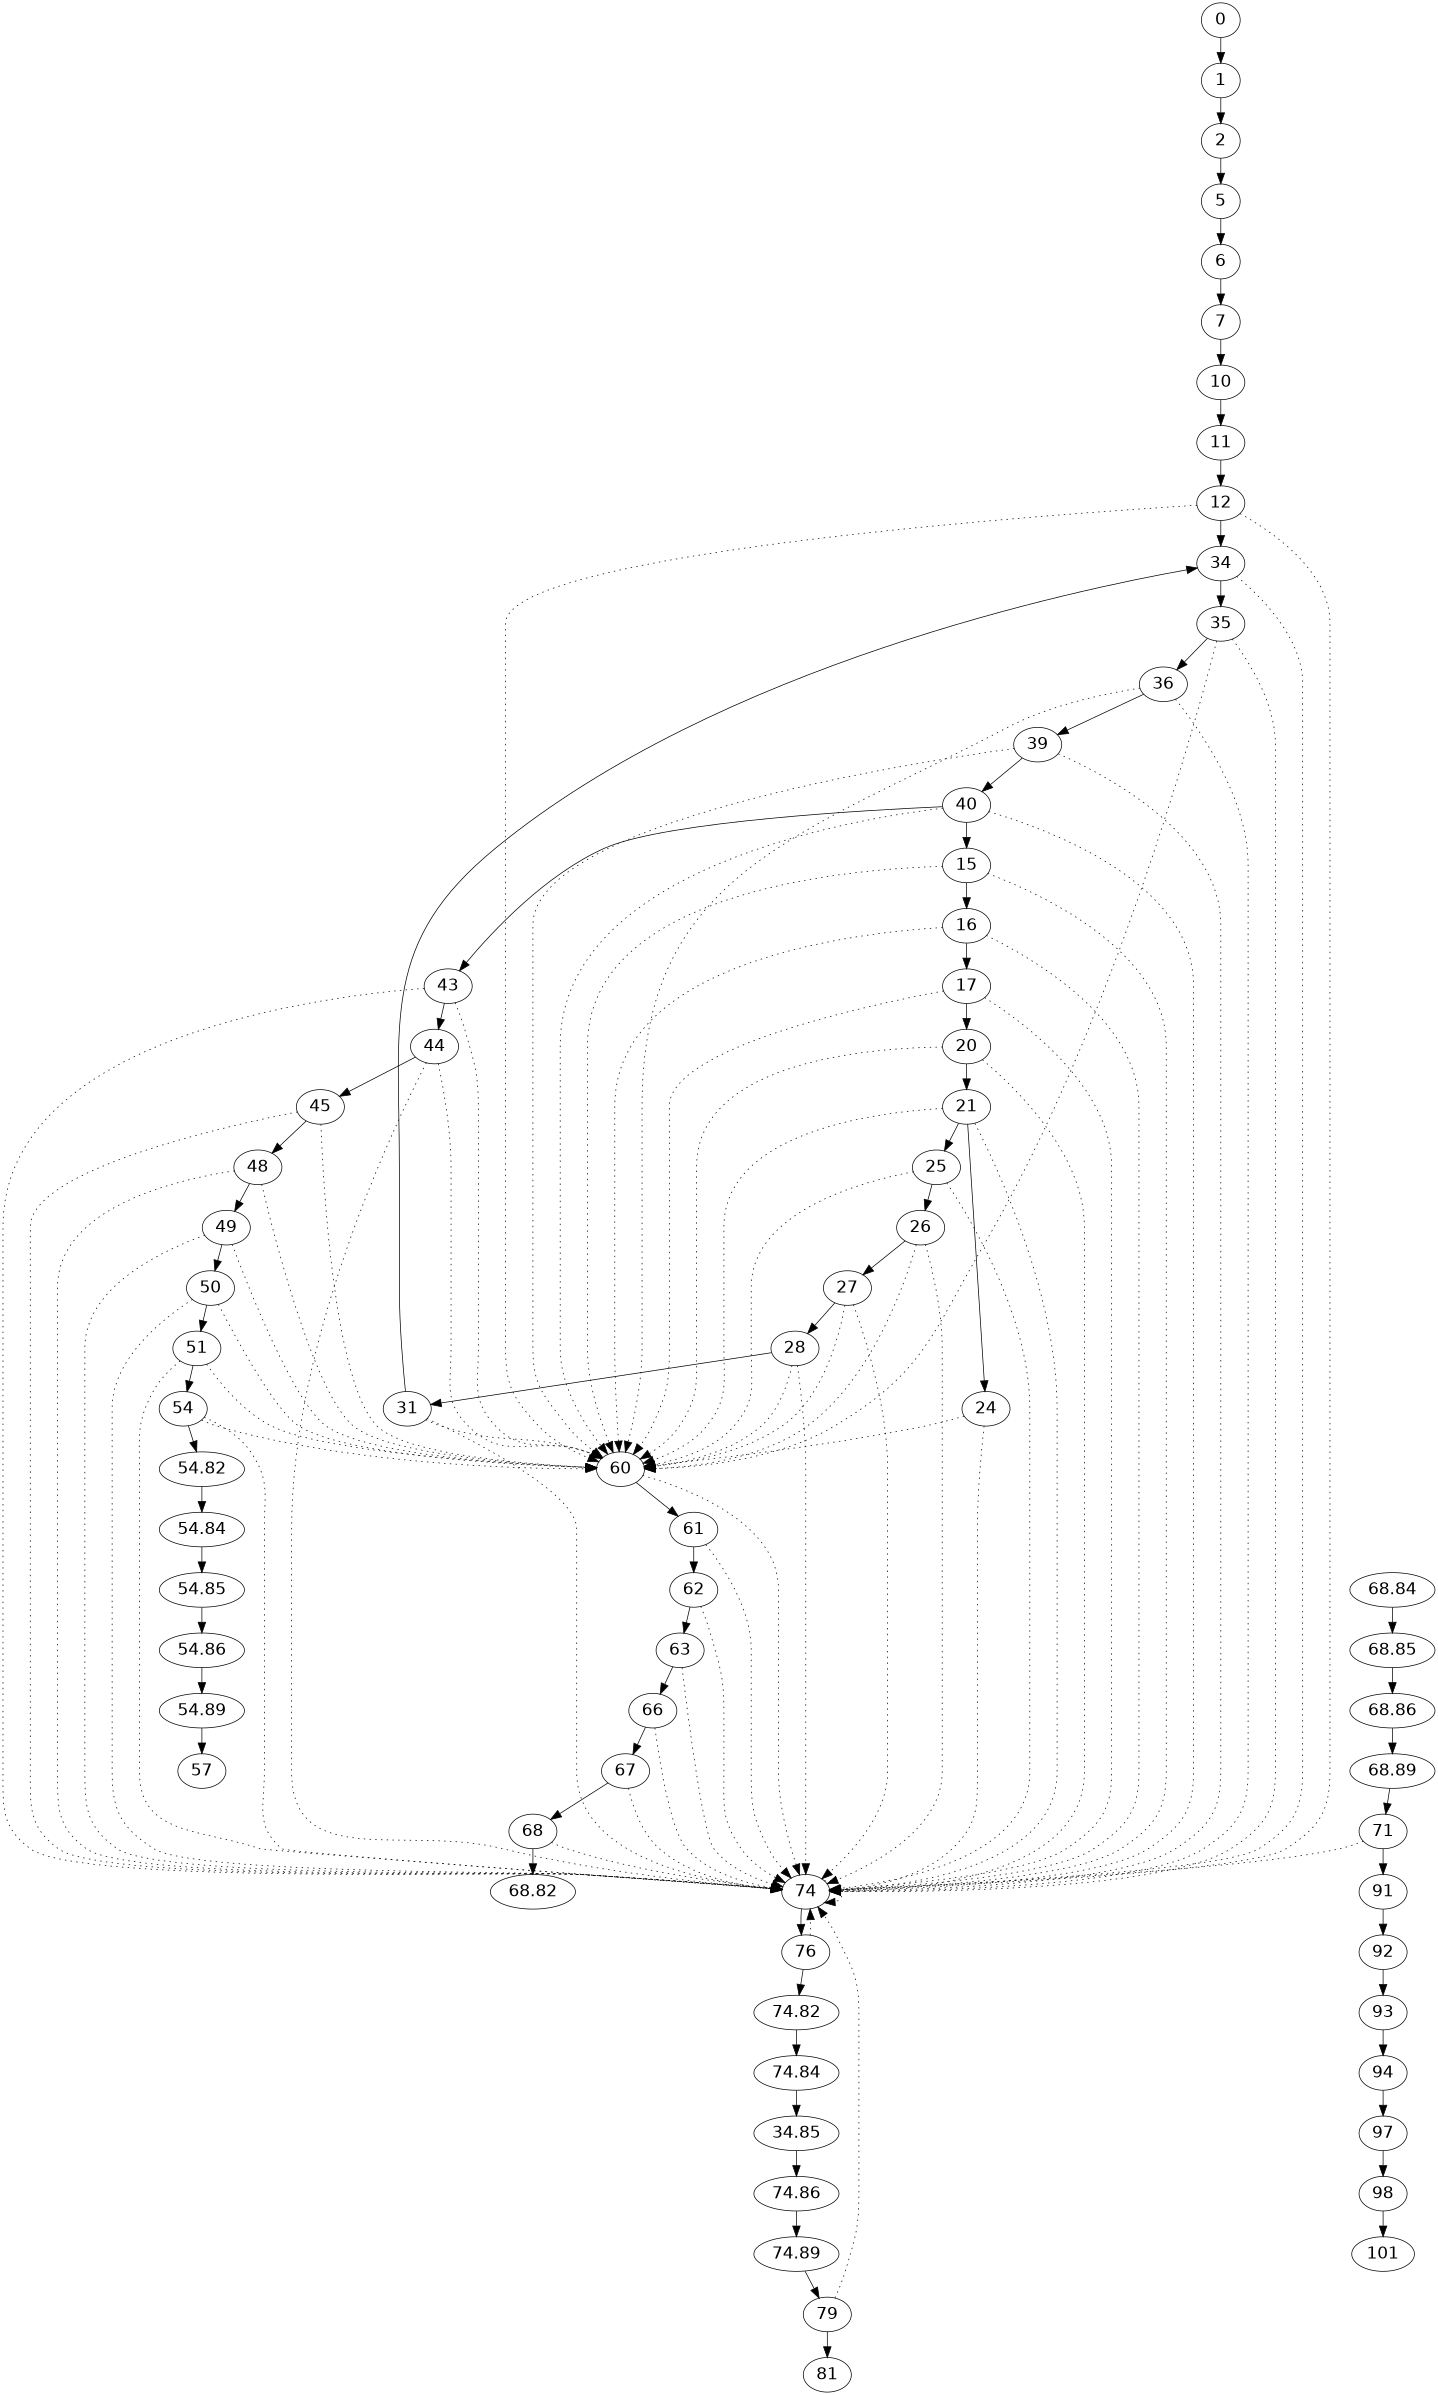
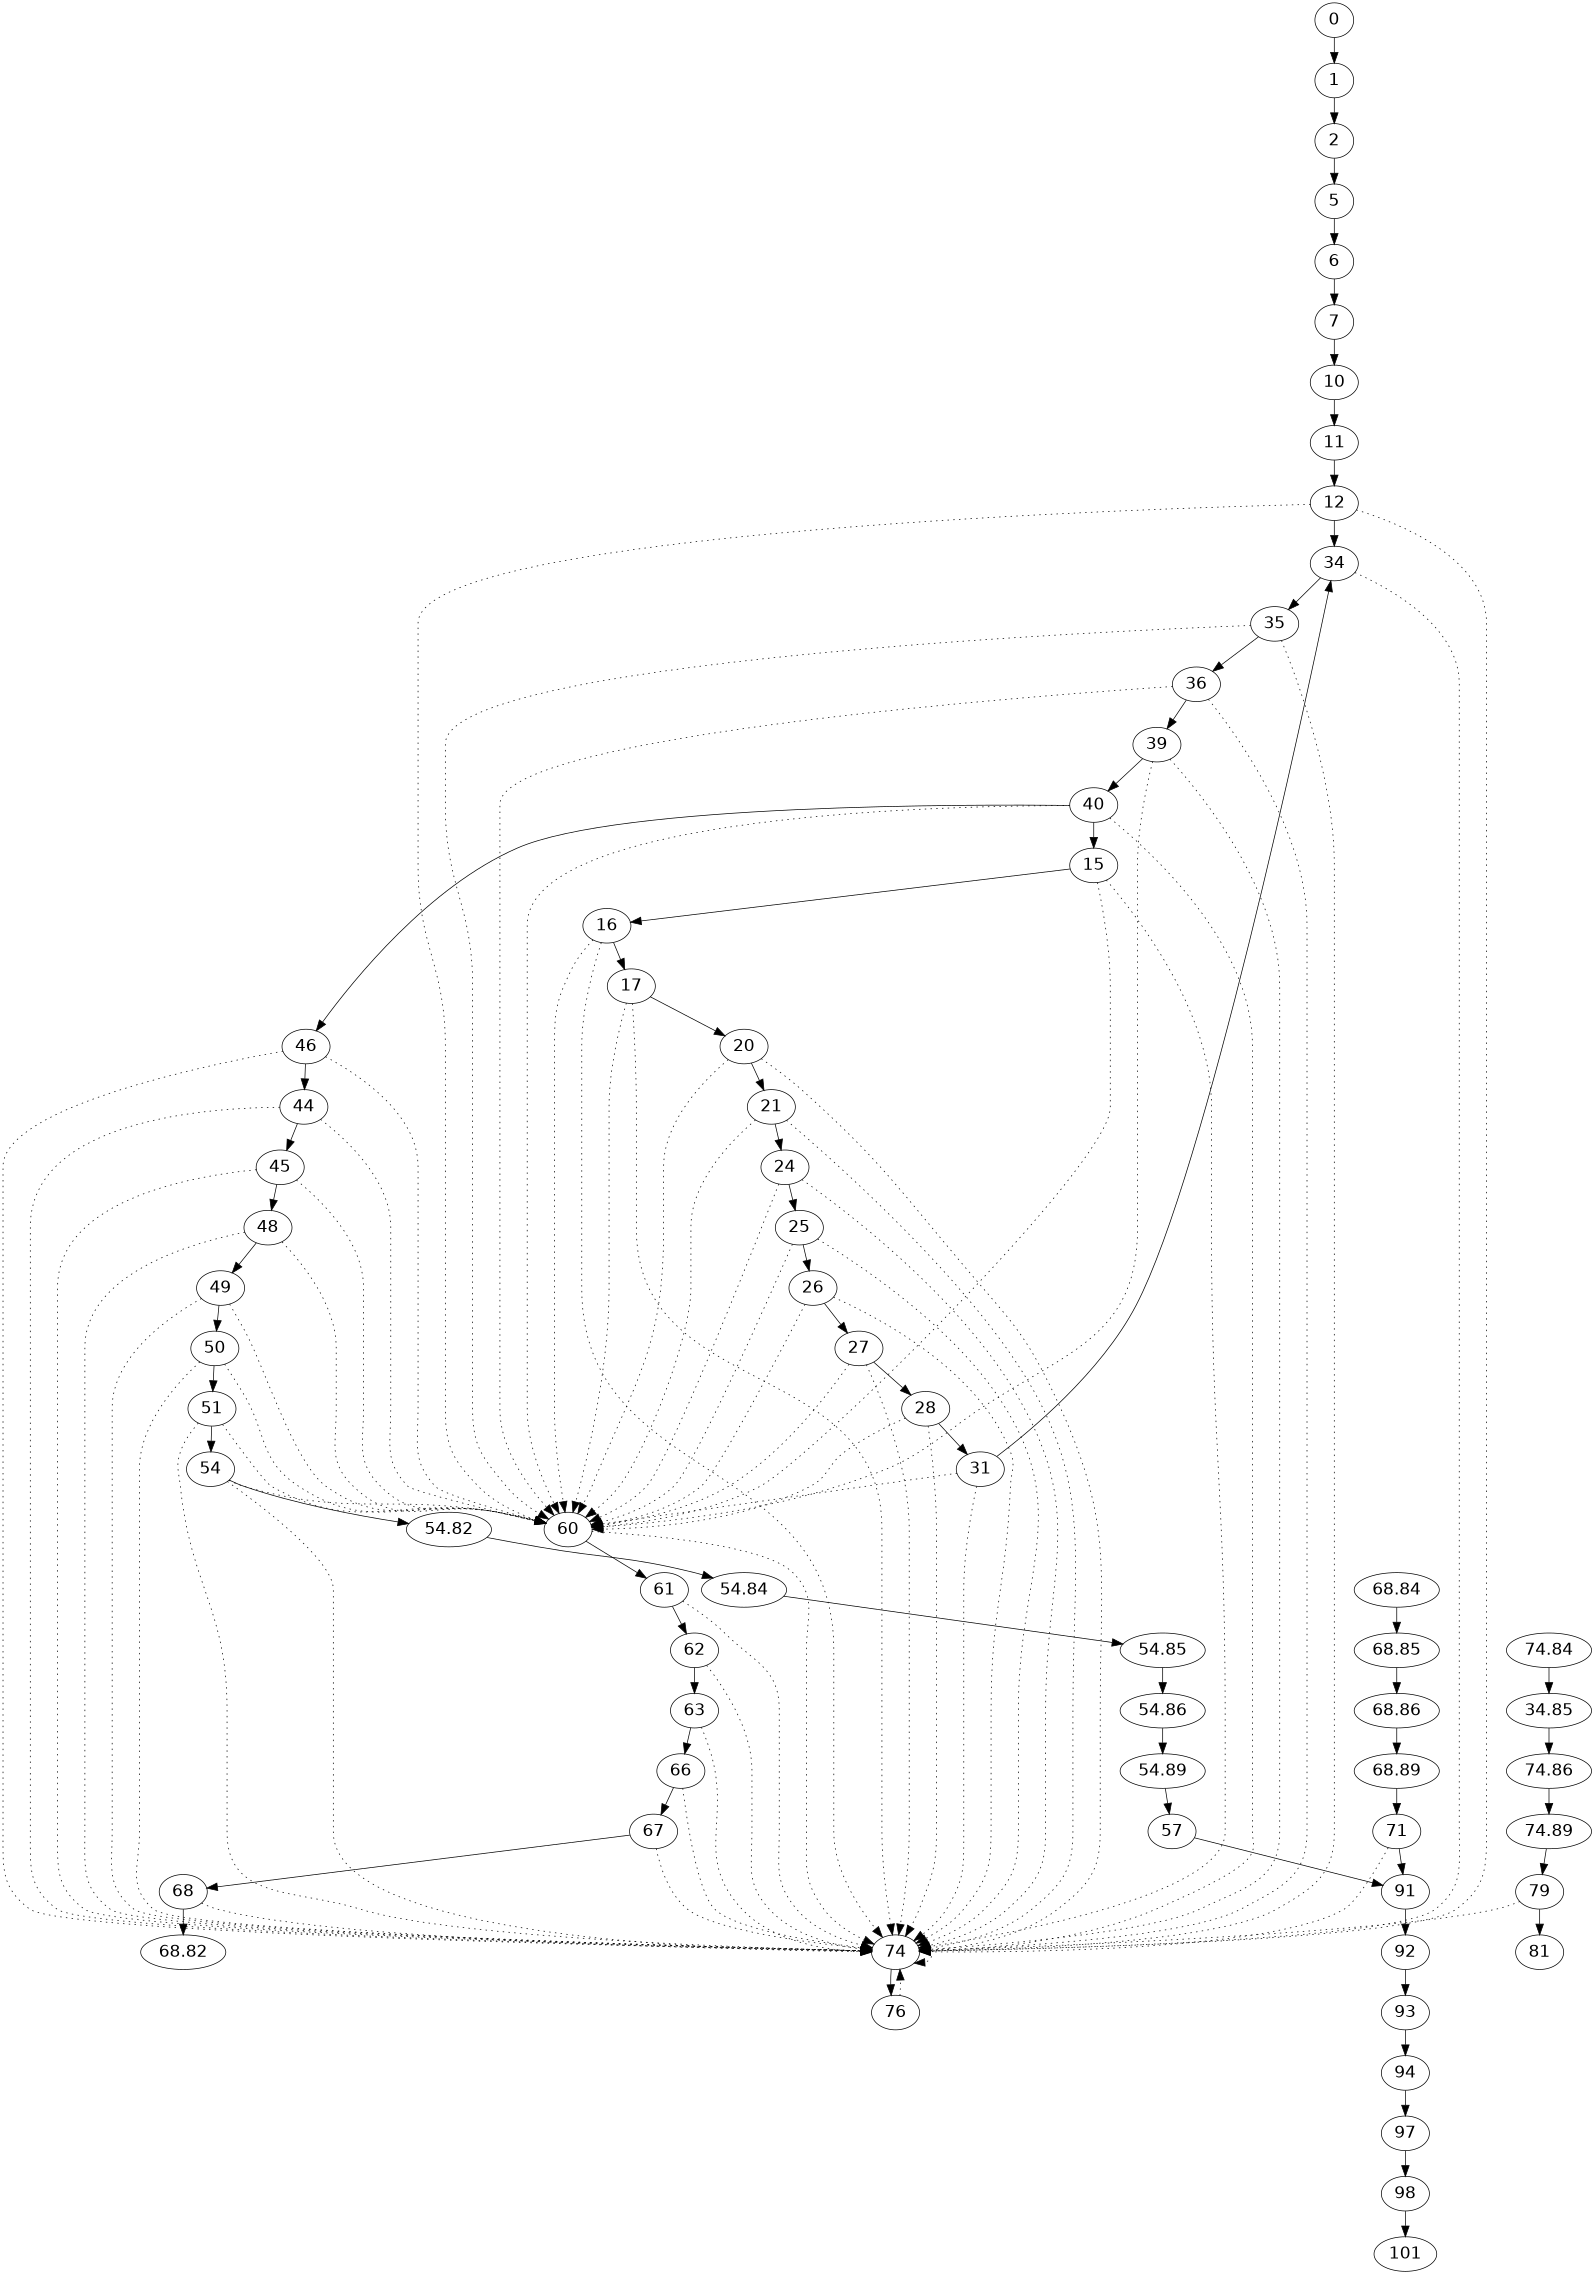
(448, 986) -> (306, 1047)
(954, 1132) -> (791, 1192)
none -> (1283, 1860)
(796, 2013) -> none
